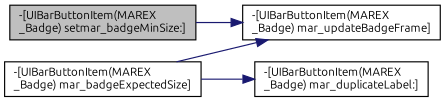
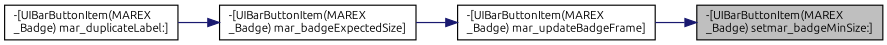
(214, 23) -> (670, 23)
(222, 79) -> (193, 23)
